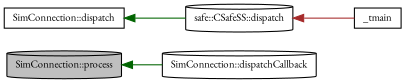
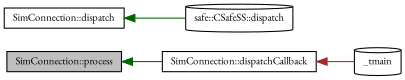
(329, 18) -> (341, 62)
(378, 18) -> (378, 62)
(64, 65) -> (64, 62)
(239, 65) -> (239, 62)
